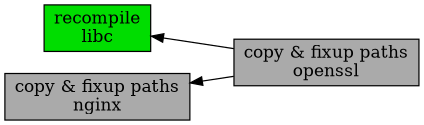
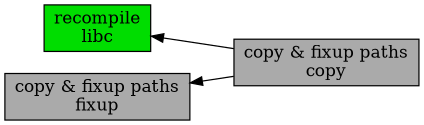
(326, 62) -> (326, 62)
(97, 97) -> (97, 97)
